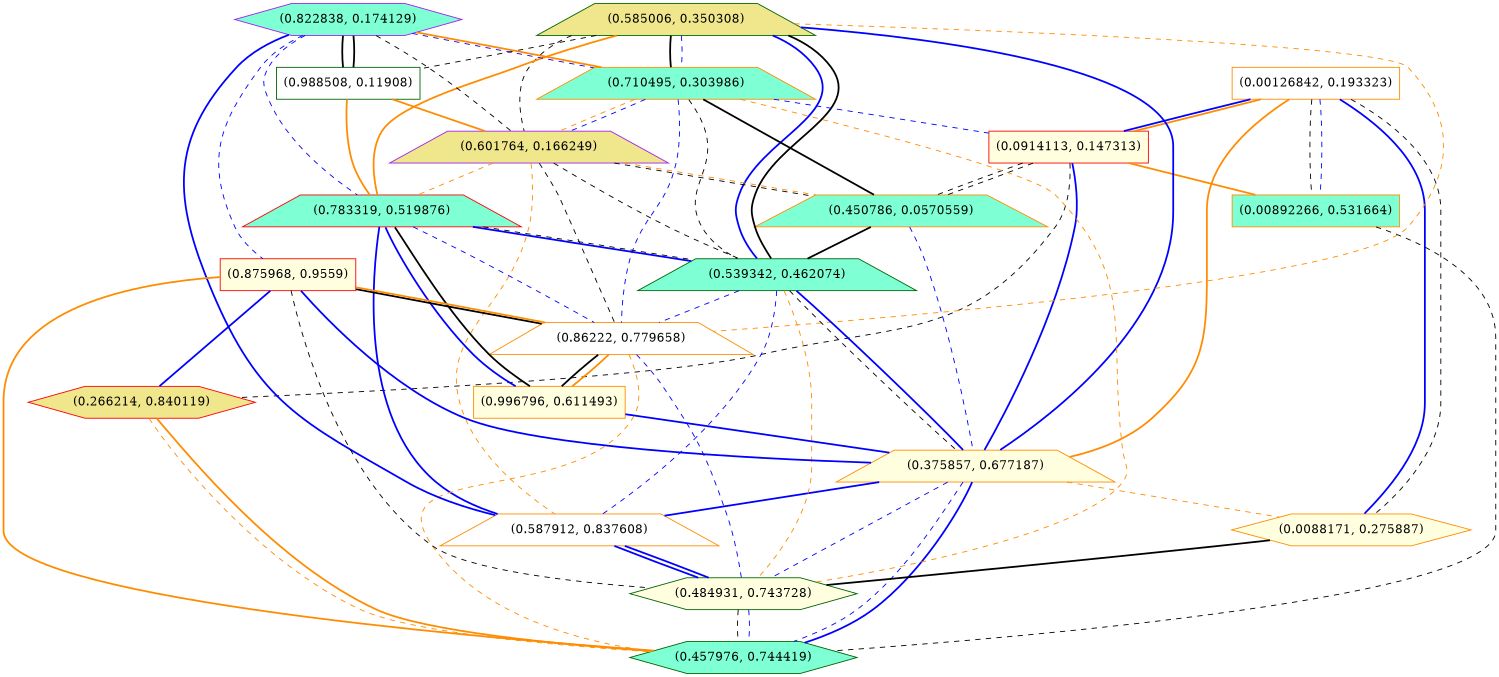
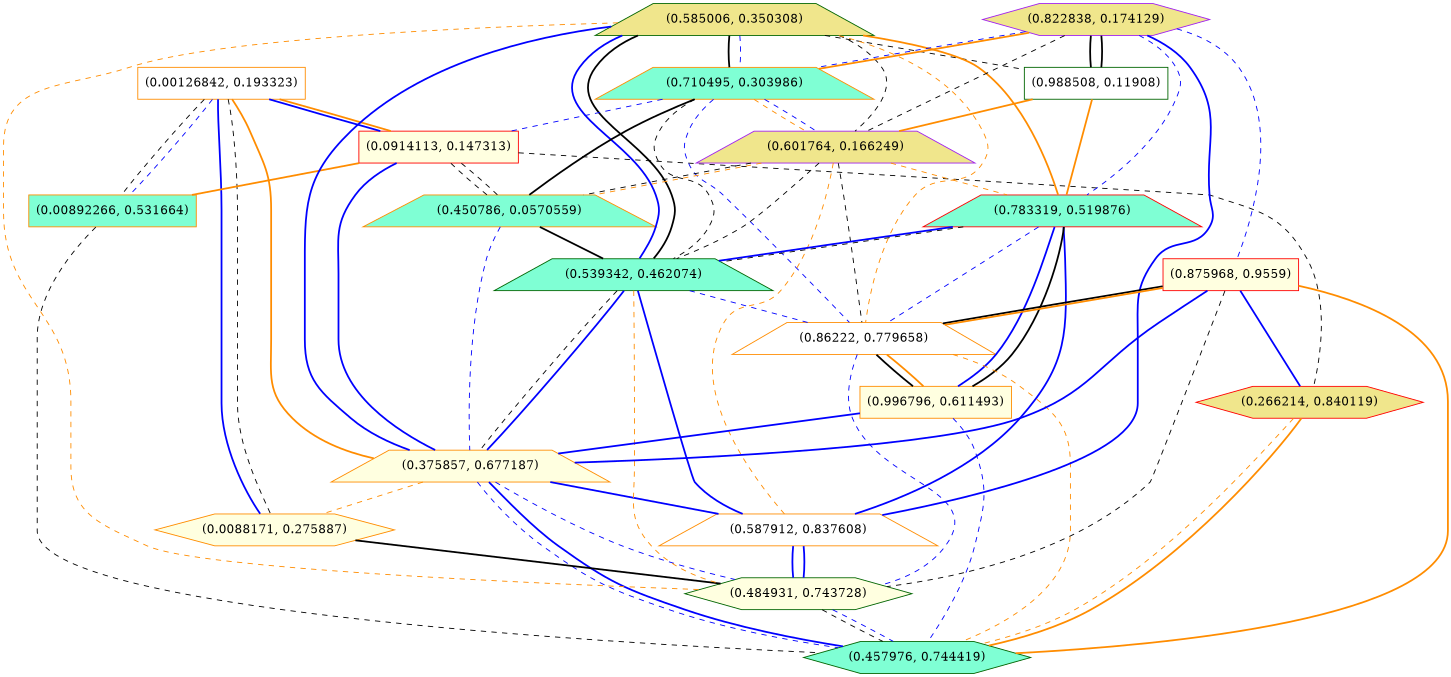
(348, 19) -> (1096, 19)
(1116, 329) -> (20, 279)
(714, 419) -> (674, 415)
none -> (978, 531)
